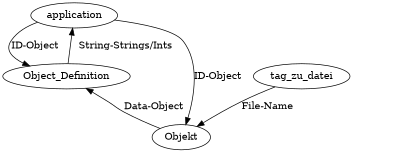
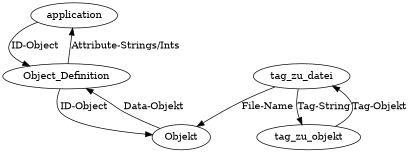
(185, 44) -> (89, 125)
(126, 46) -> (126, 46)
(154, 107) -> (154, 107)
none -> (309, 137)
